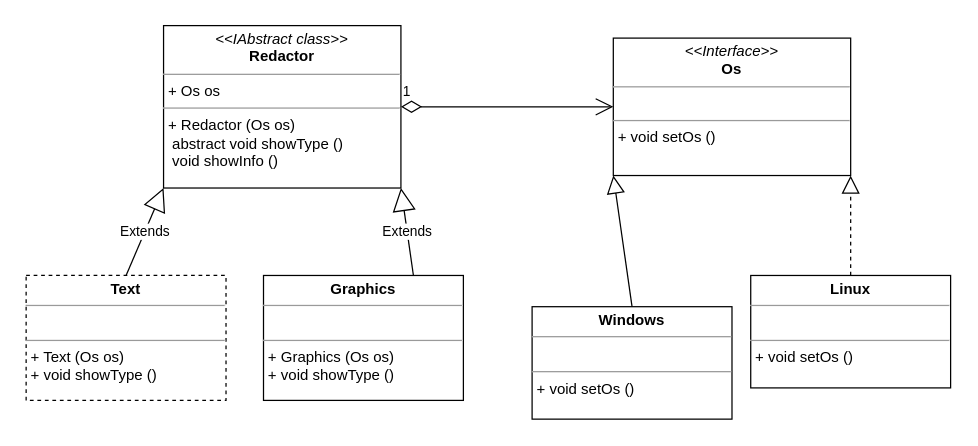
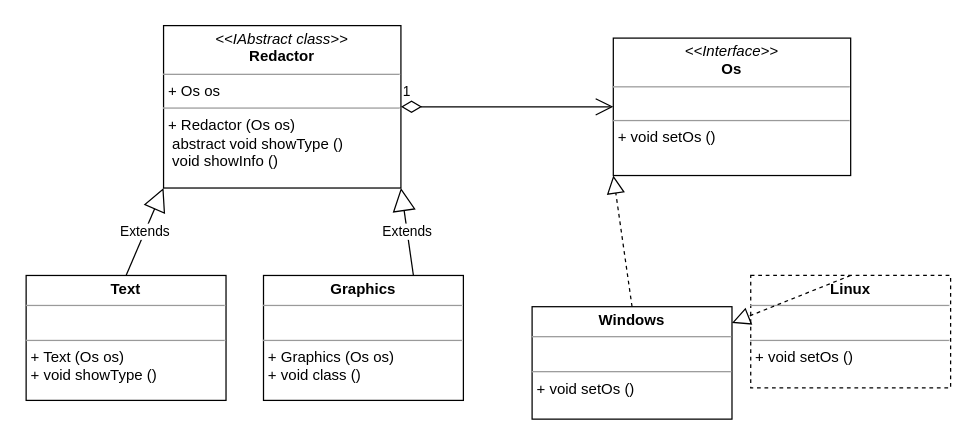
(851, 234) -> (799, 296)
(624, 249) -> (624, 249)
(331, 303) -> (331, 303)
(851, 332) -> (851, 332)
(126, 338) -> (126, 338)
